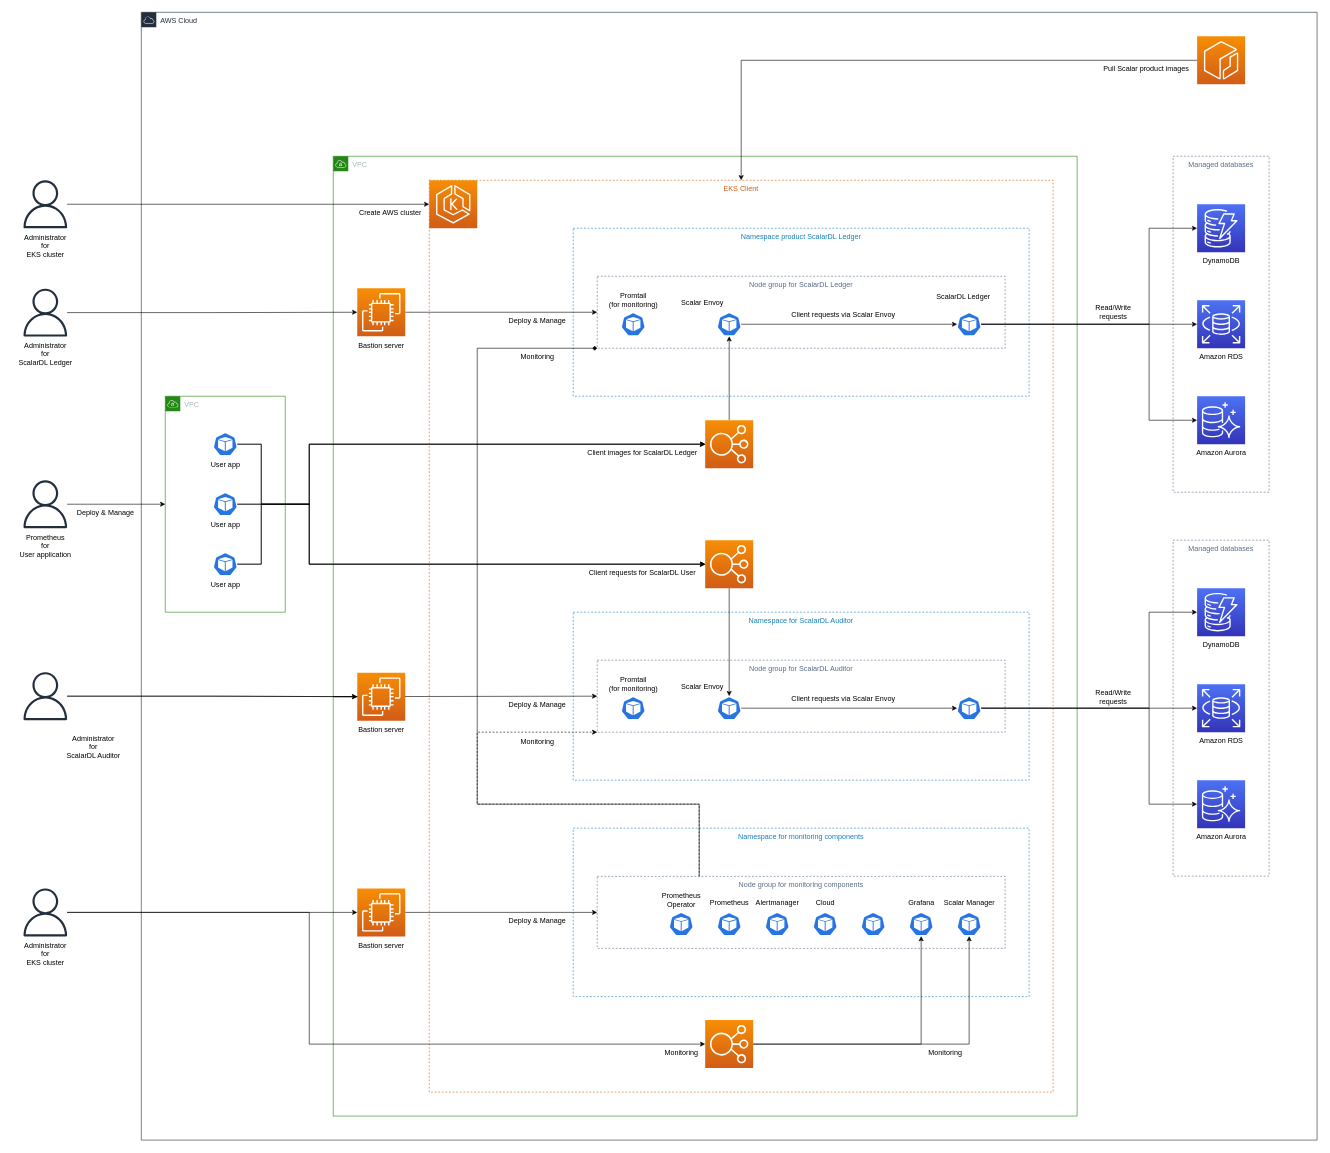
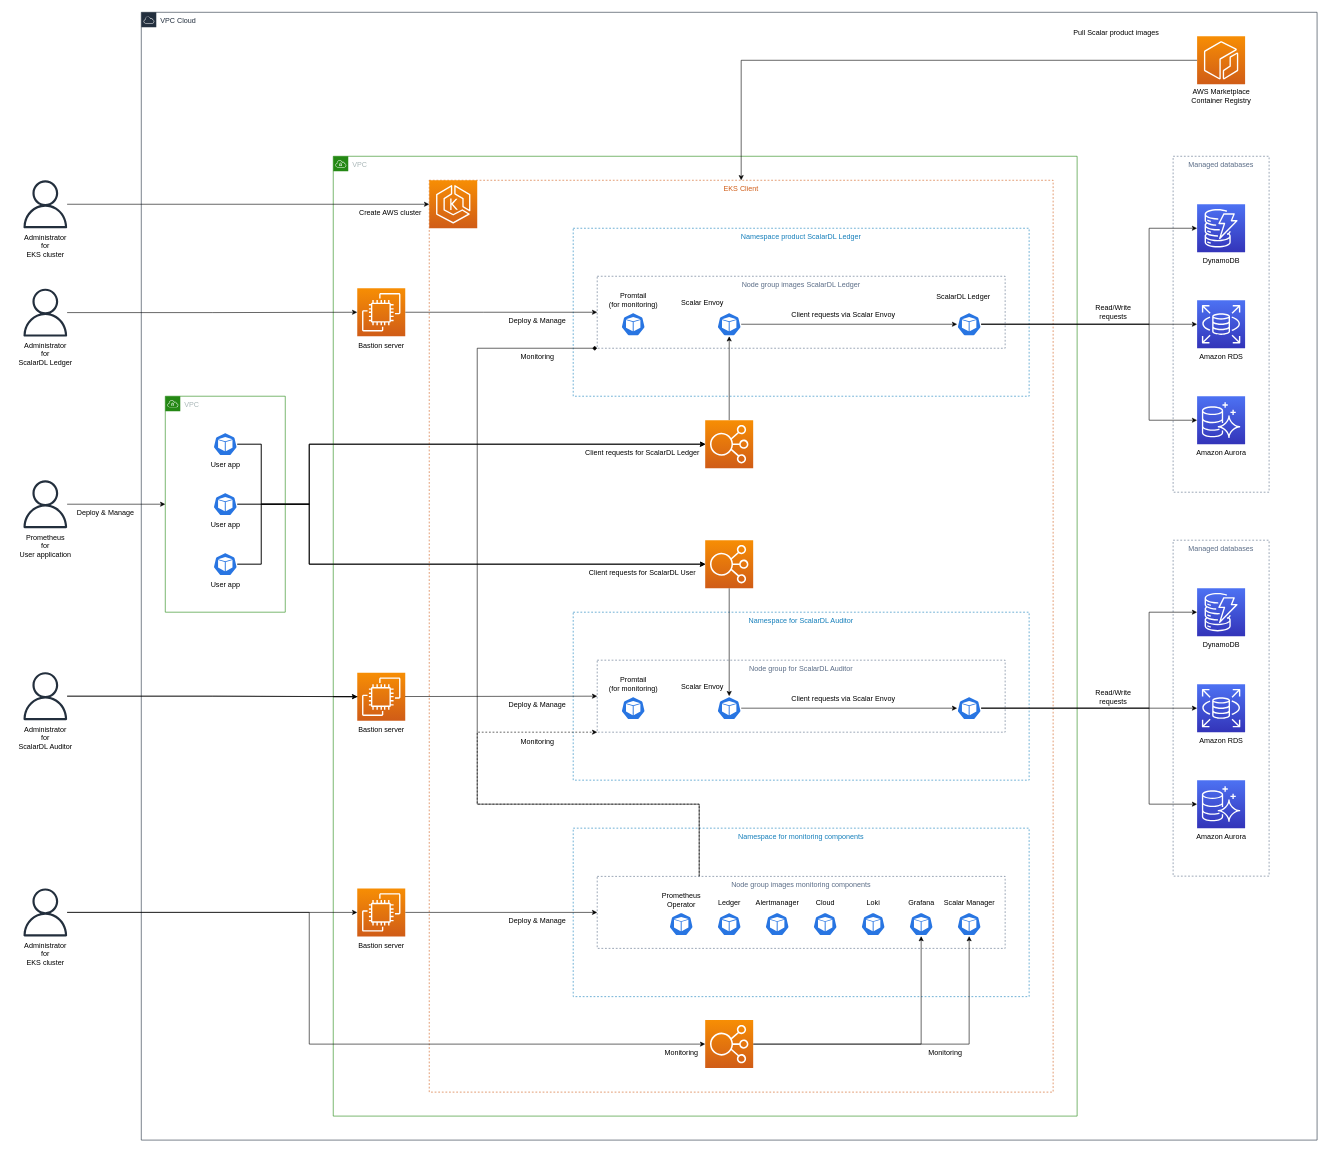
(177, 21) -> (177, 21)
(1146, 69) -> (1116, 33)
none -> (1221, 96)
(801, 284) -> (801, 284)
(643, 453) -> (643, 453)
(93, 747) -> (45, 738)
(801, 885) -> (801, 885)
(730, 903) -> (730, 903)
none -> (873, 903)
